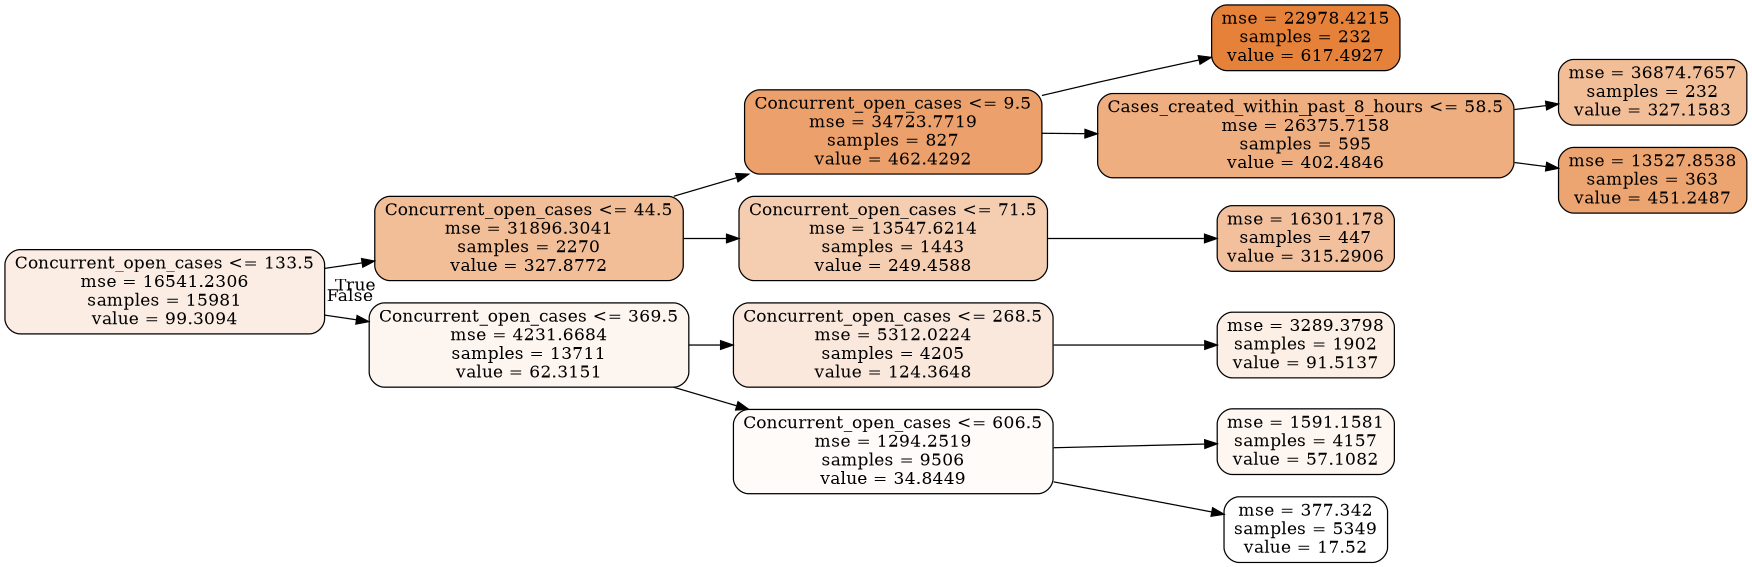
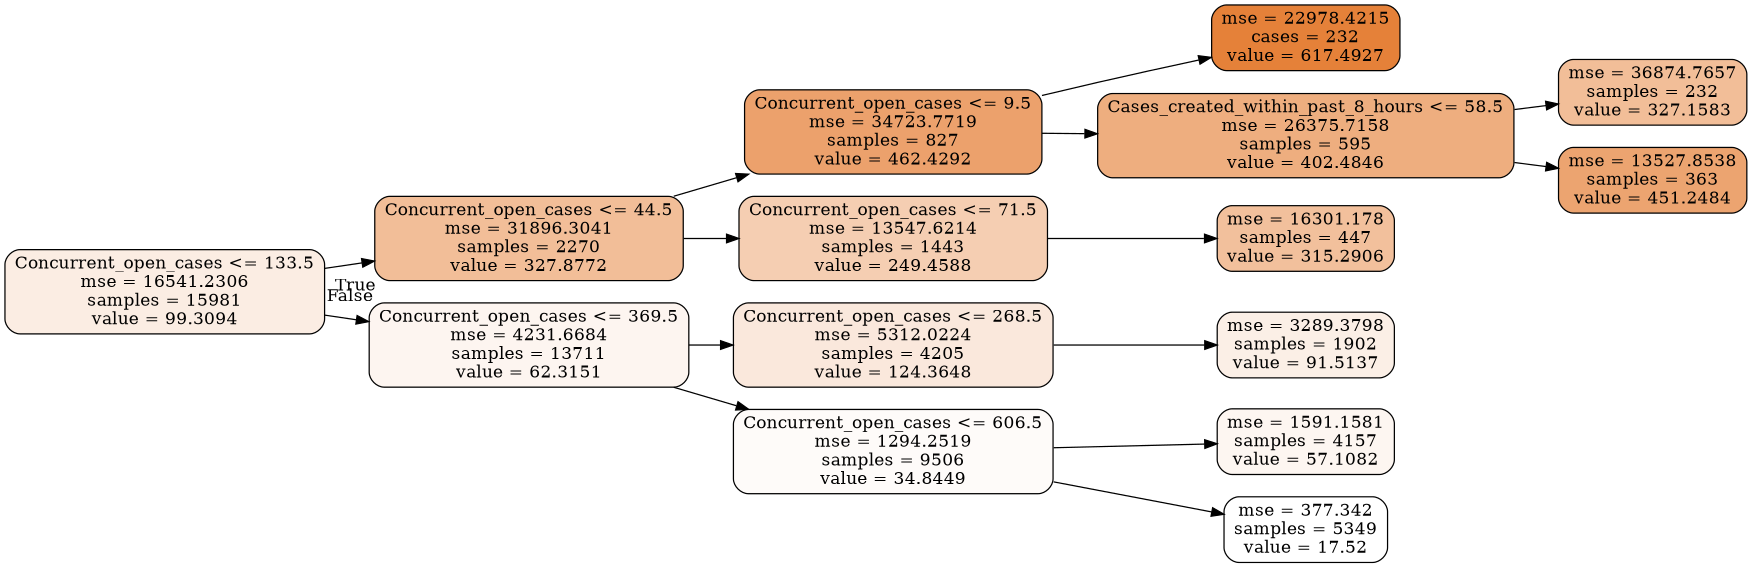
(1306, 38) -> (1306, 38)
(1653, 180) -> (1653, 180)
